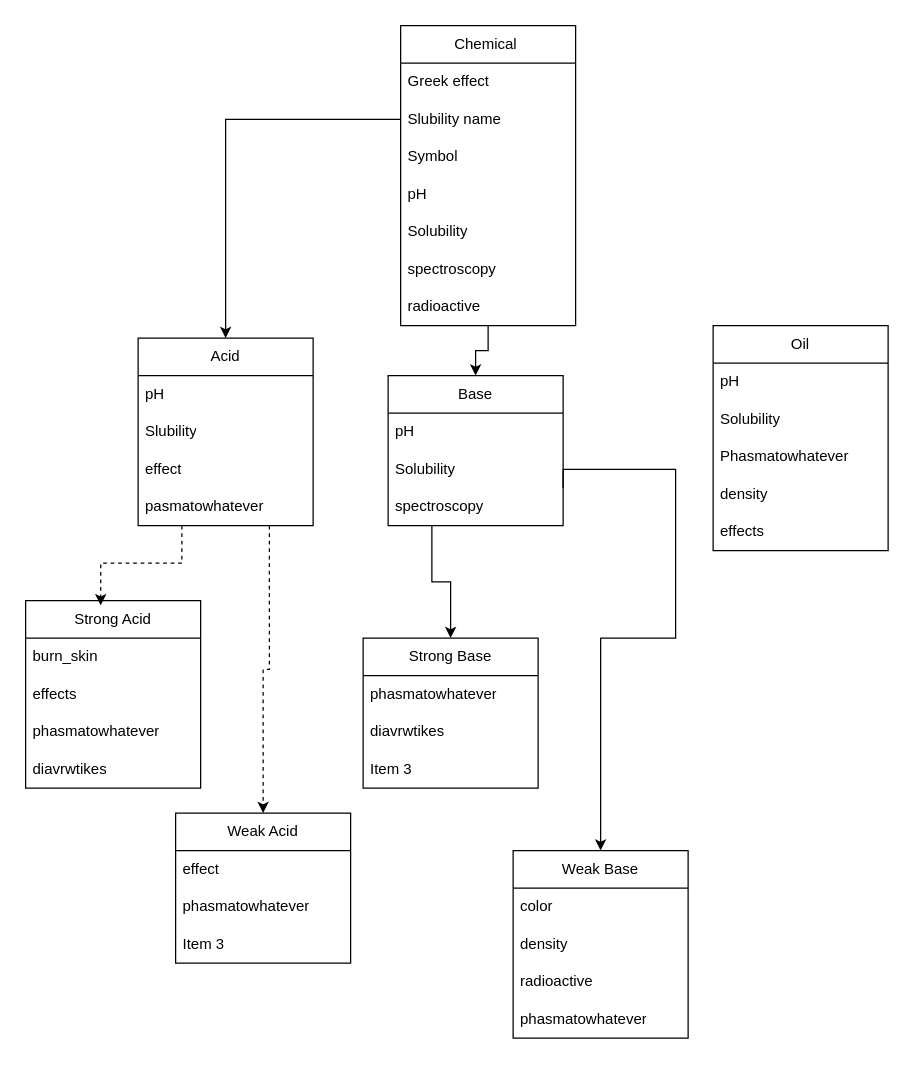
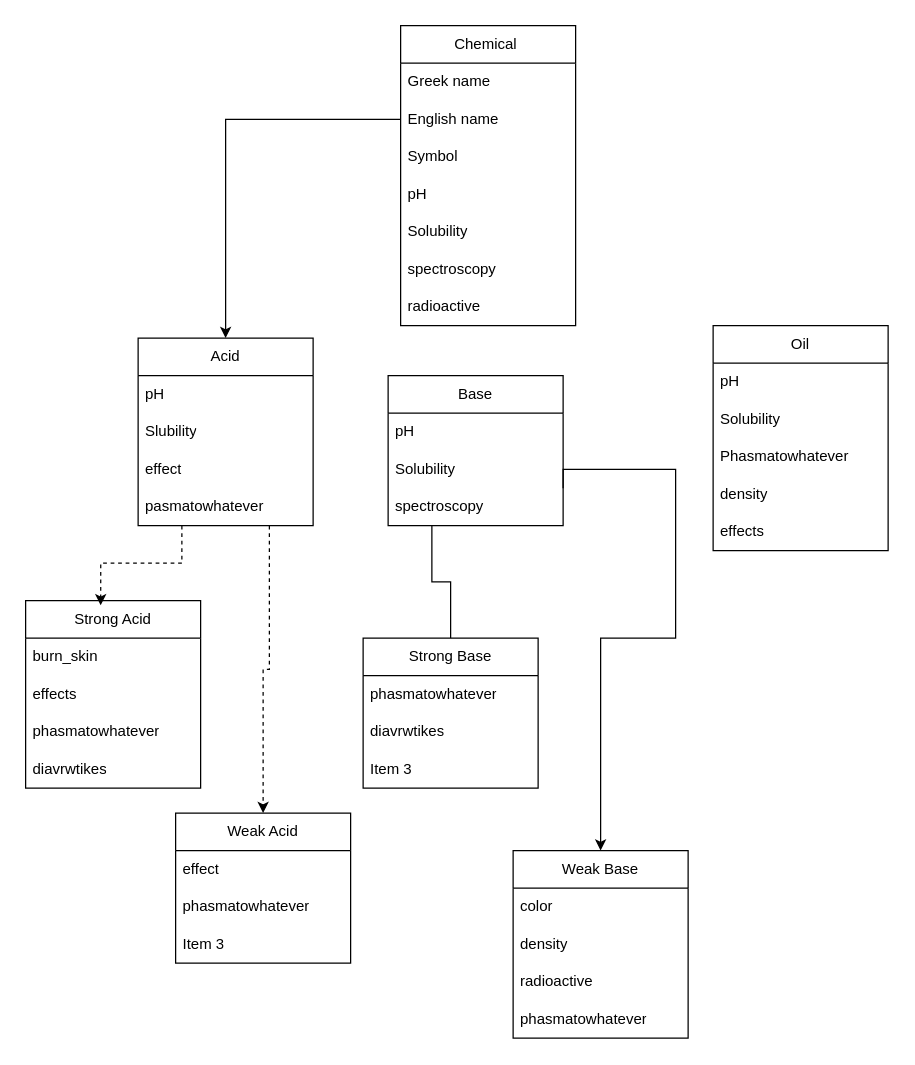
(457, 82) -> (448, 82)
(457, 119) -> (453, 119)
(485, 351) -> none
(451, 628) -> (451, 631)
